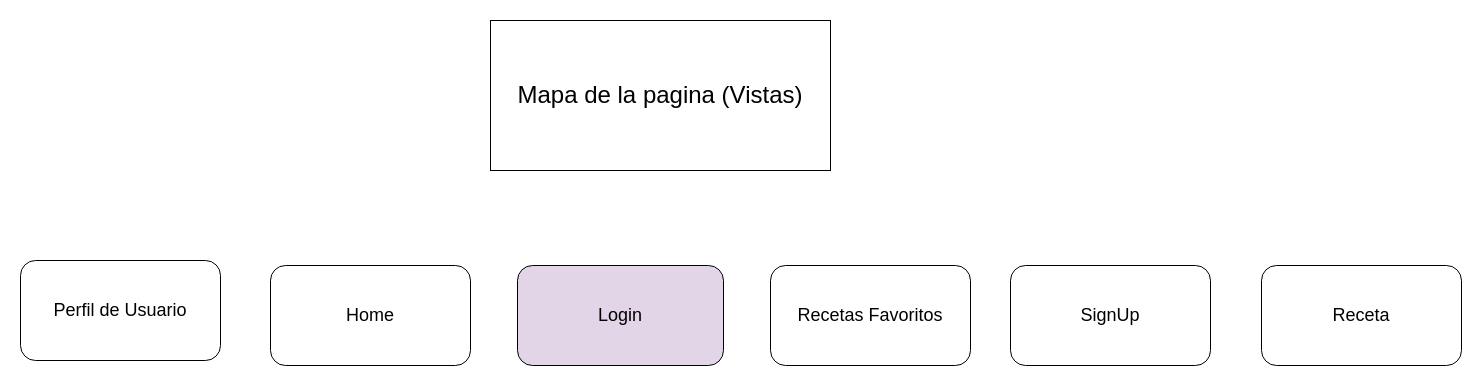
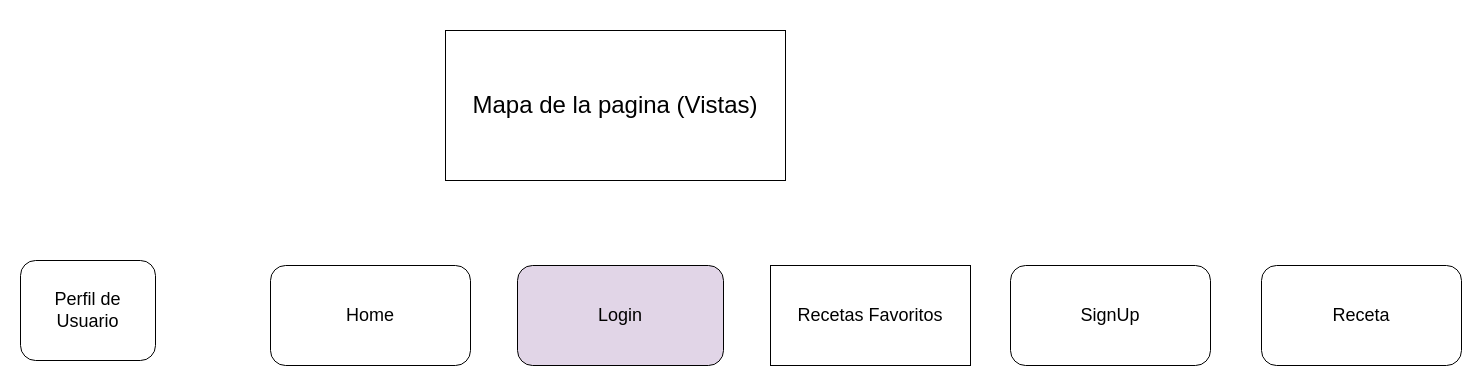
(661, 96) -> (616, 106)
(121, 311) -> (88, 311)
(871, 316) -> (871, 316)
